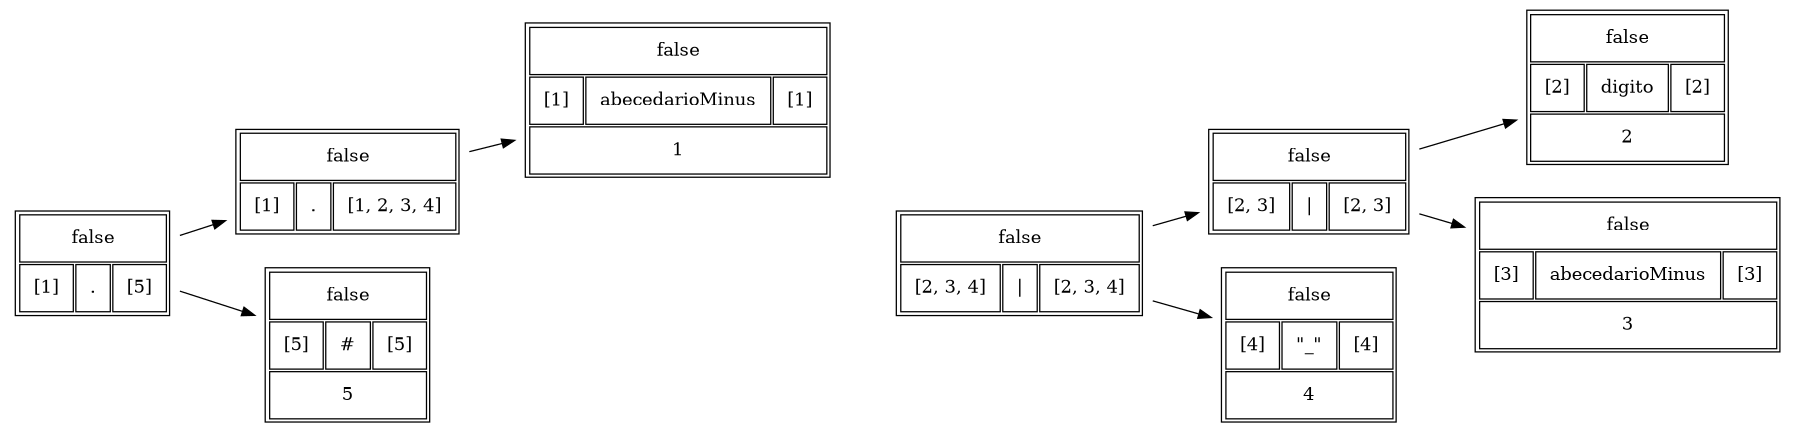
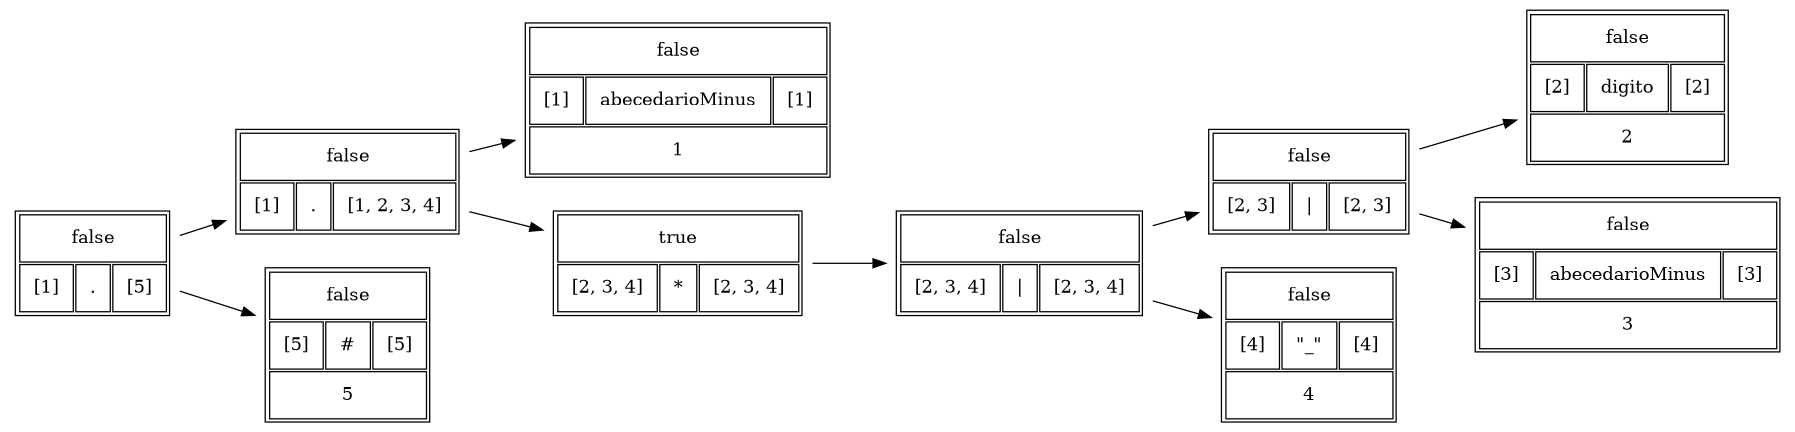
none -> (678, 263)
